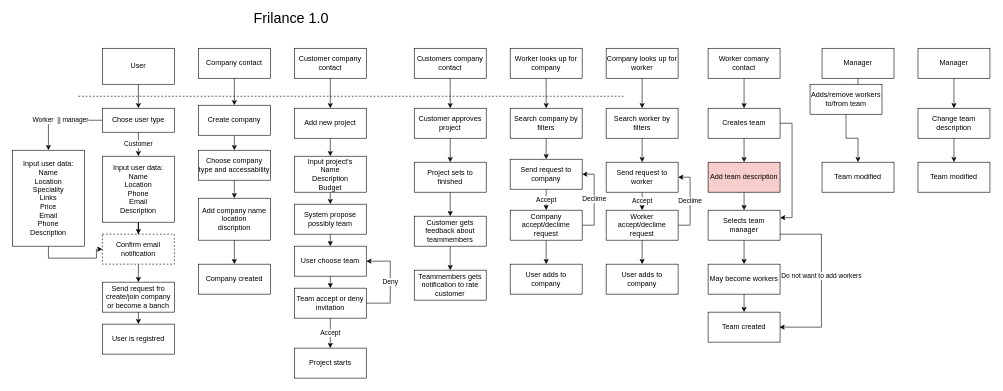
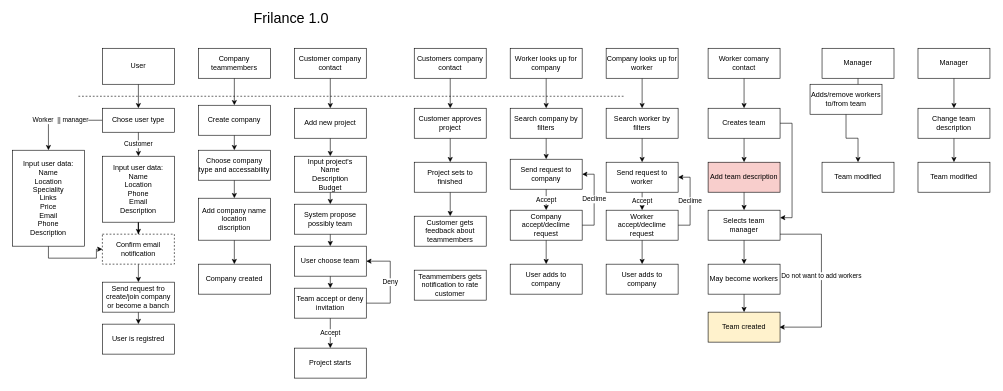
(234, 63) -> (234, 63)
(450, 264) -> none
(744, 327) -> (744, 327)
